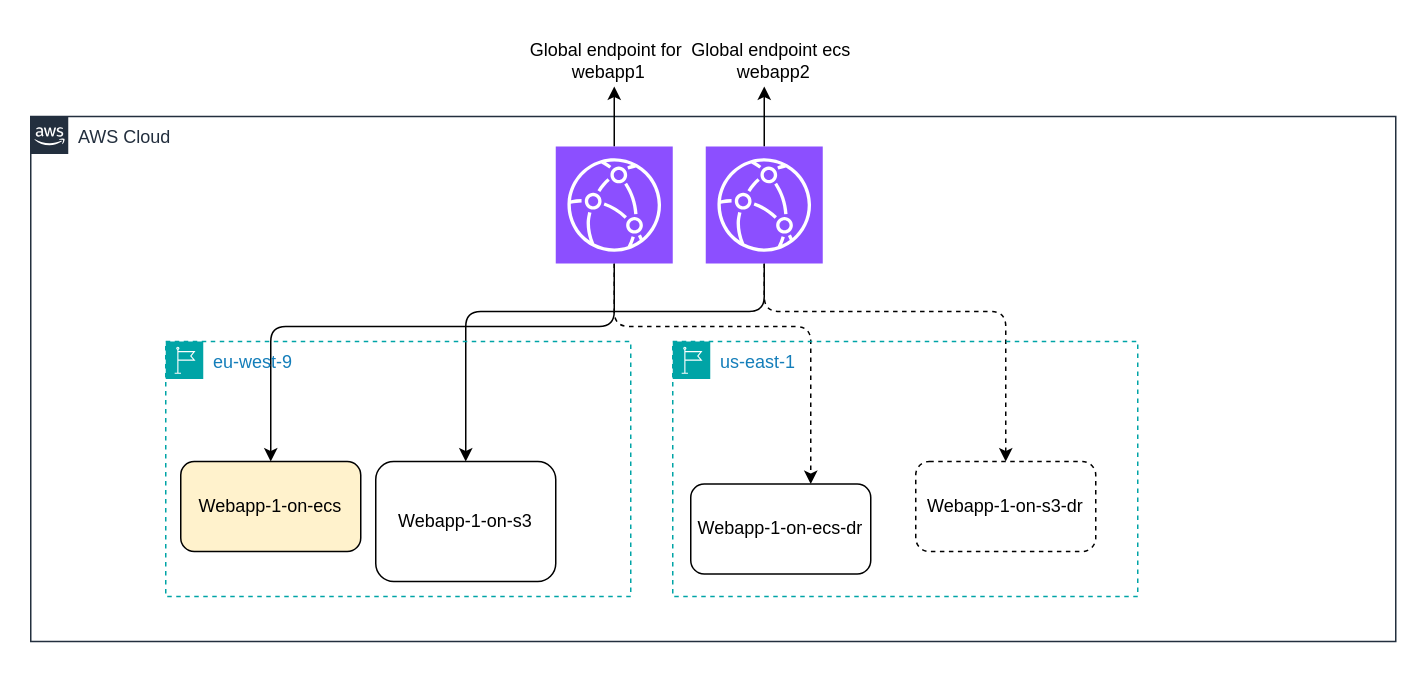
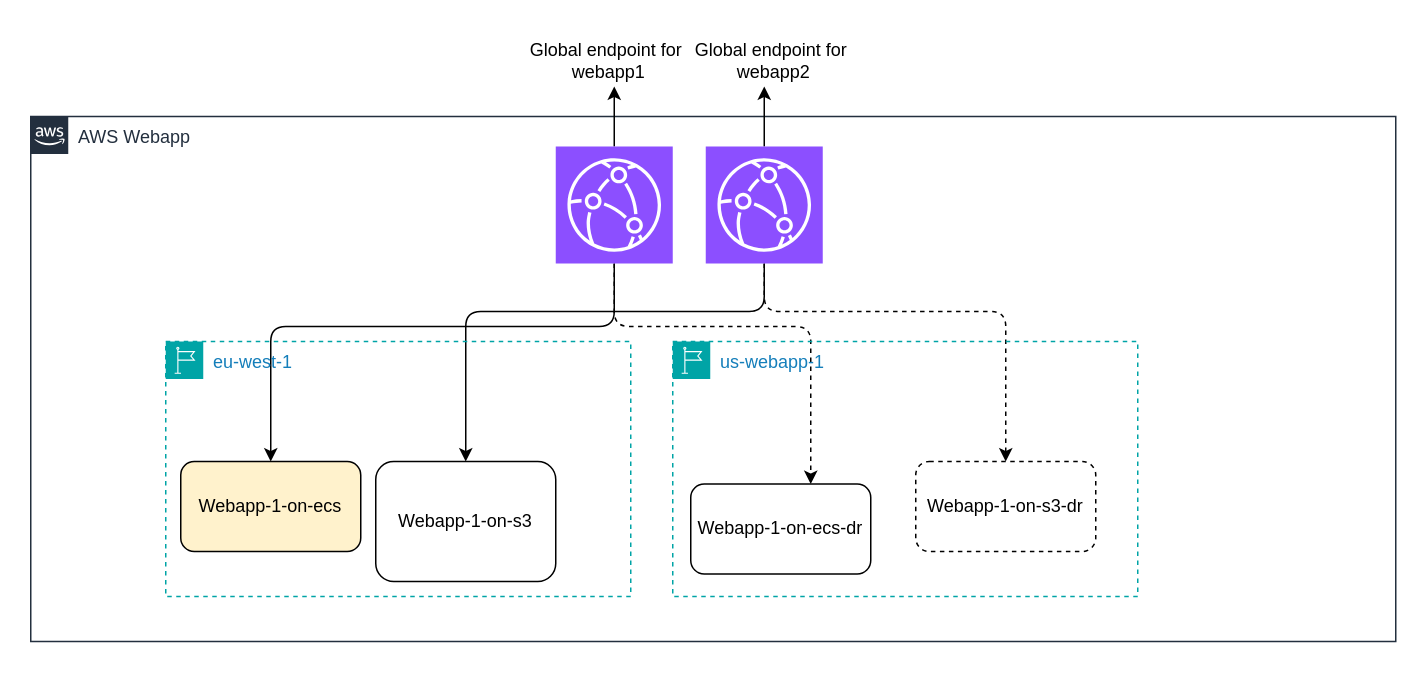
(774, 61) -> (774, 61)
(119, 138) -> (127, 138)
(259, 363) -> (259, 363)
(766, 363) -> (776, 363)
